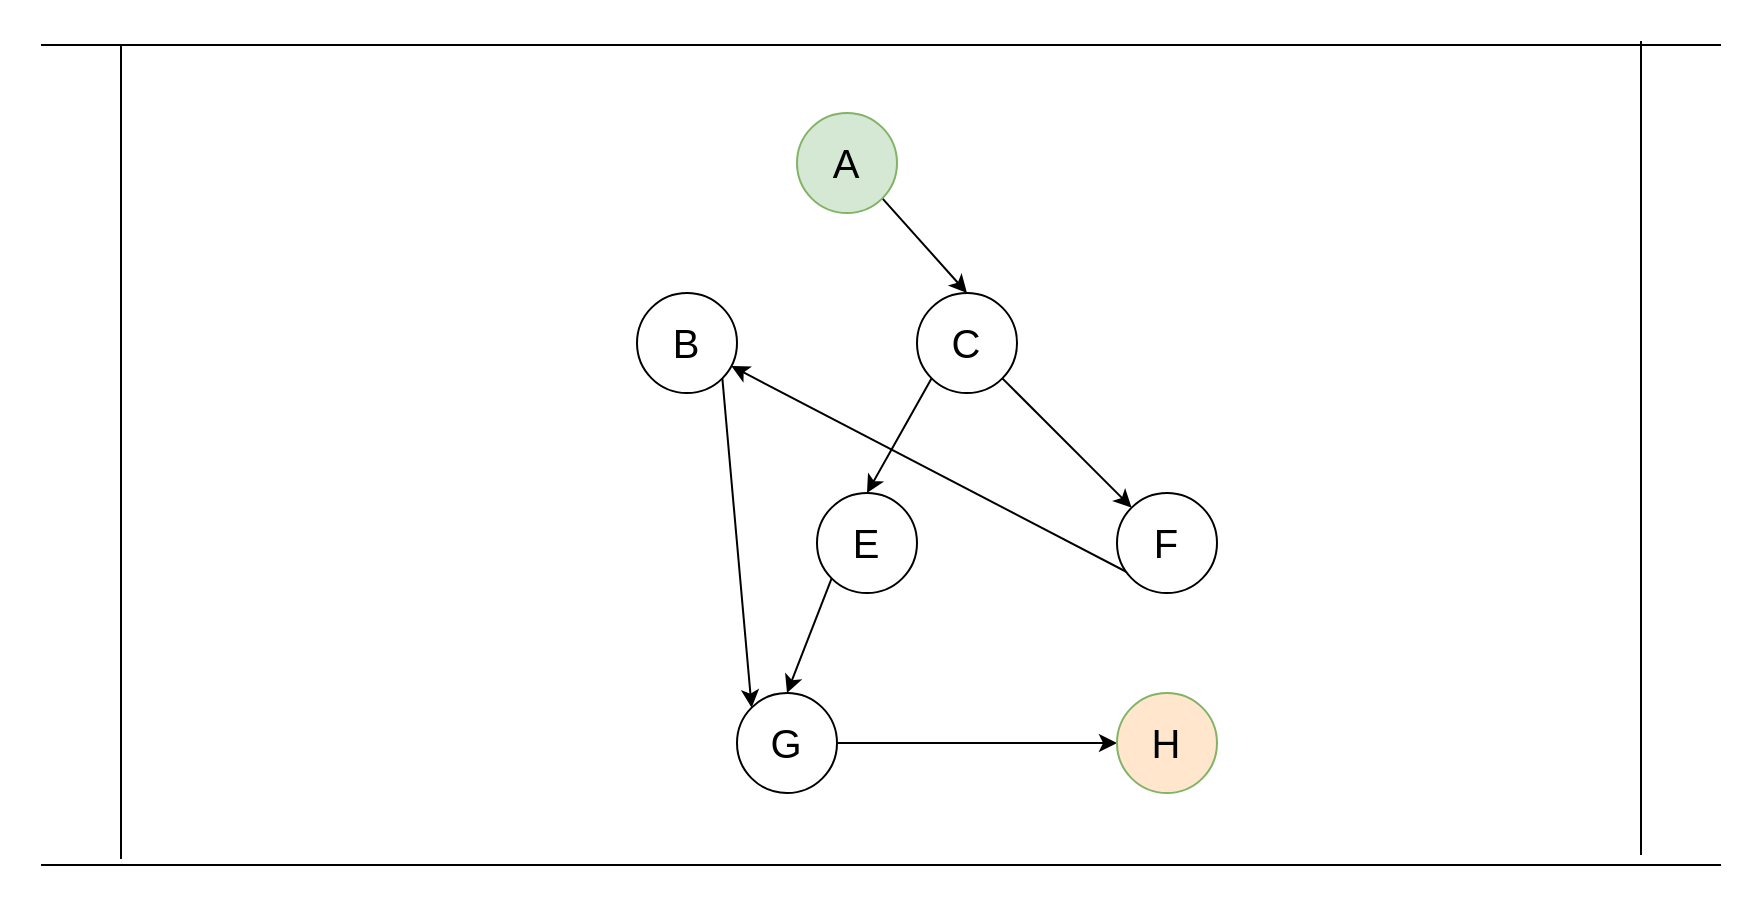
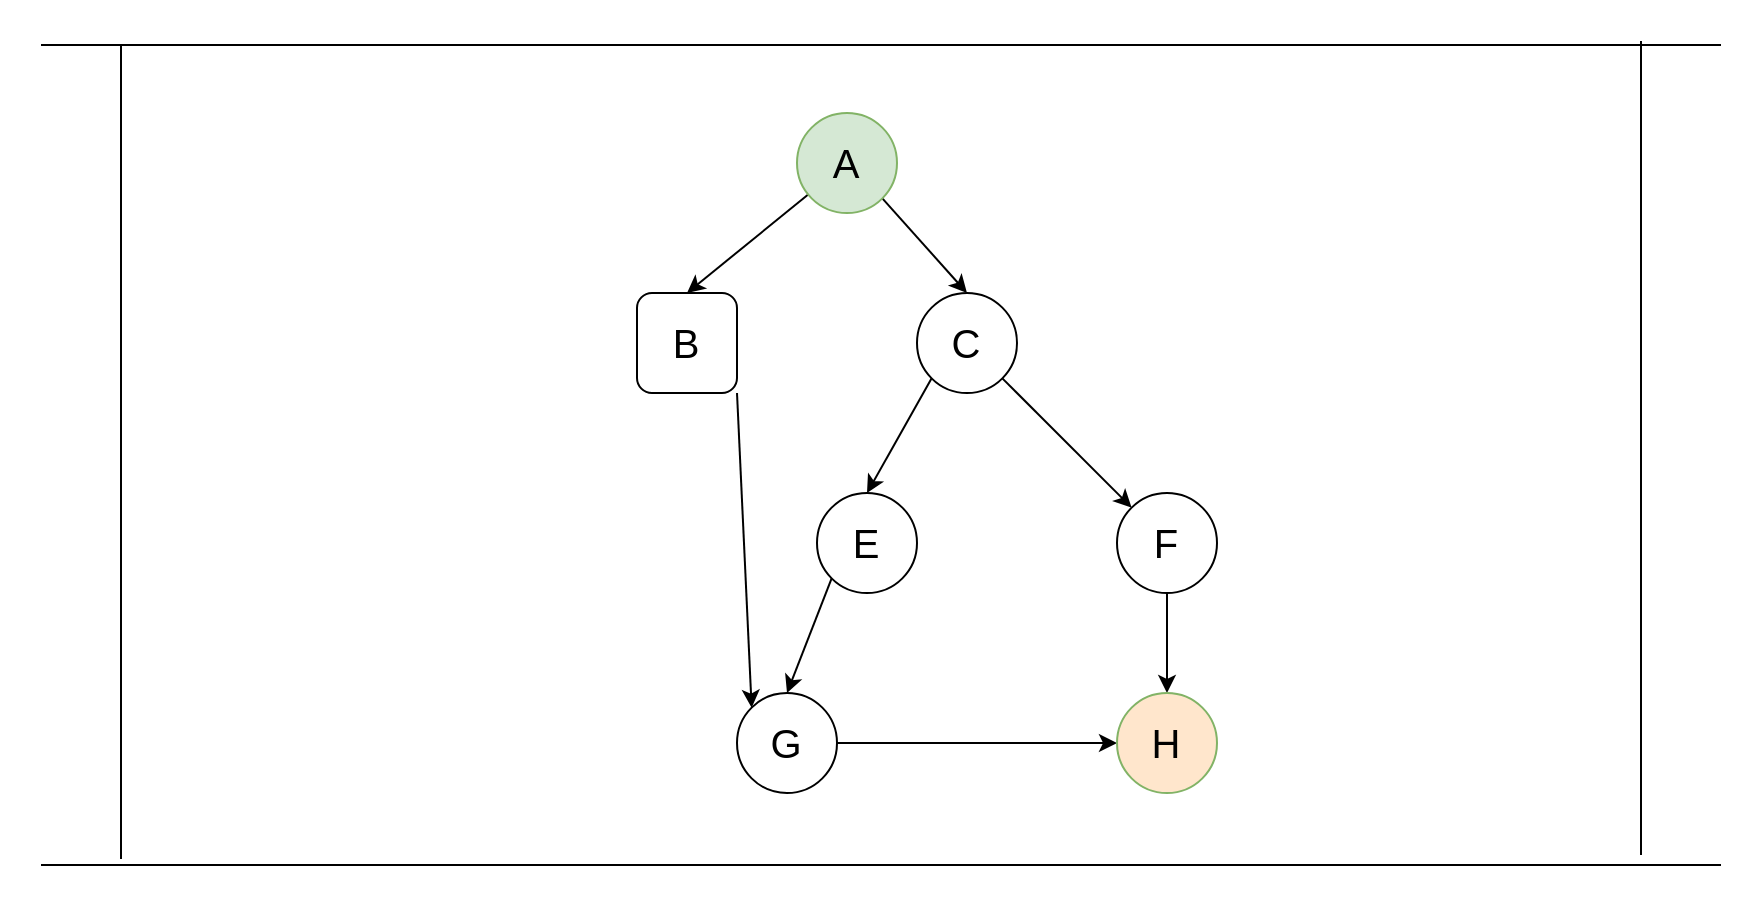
none -> (753, 239)
(687, 343) -> (687, 343)
(934, 472) -> (1167, 636)
